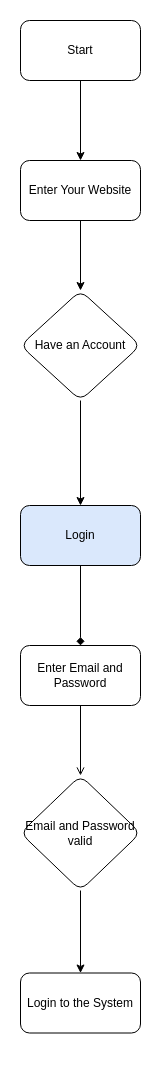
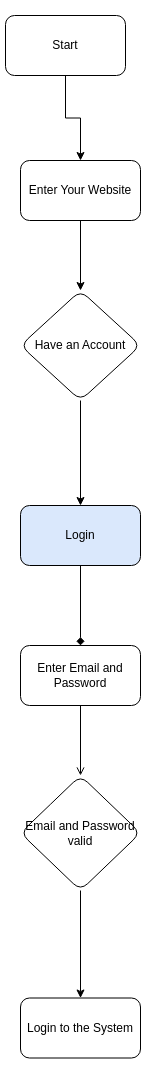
(81, 51) -> (66, 46)
(81, 1003) -> (81, 1028)
